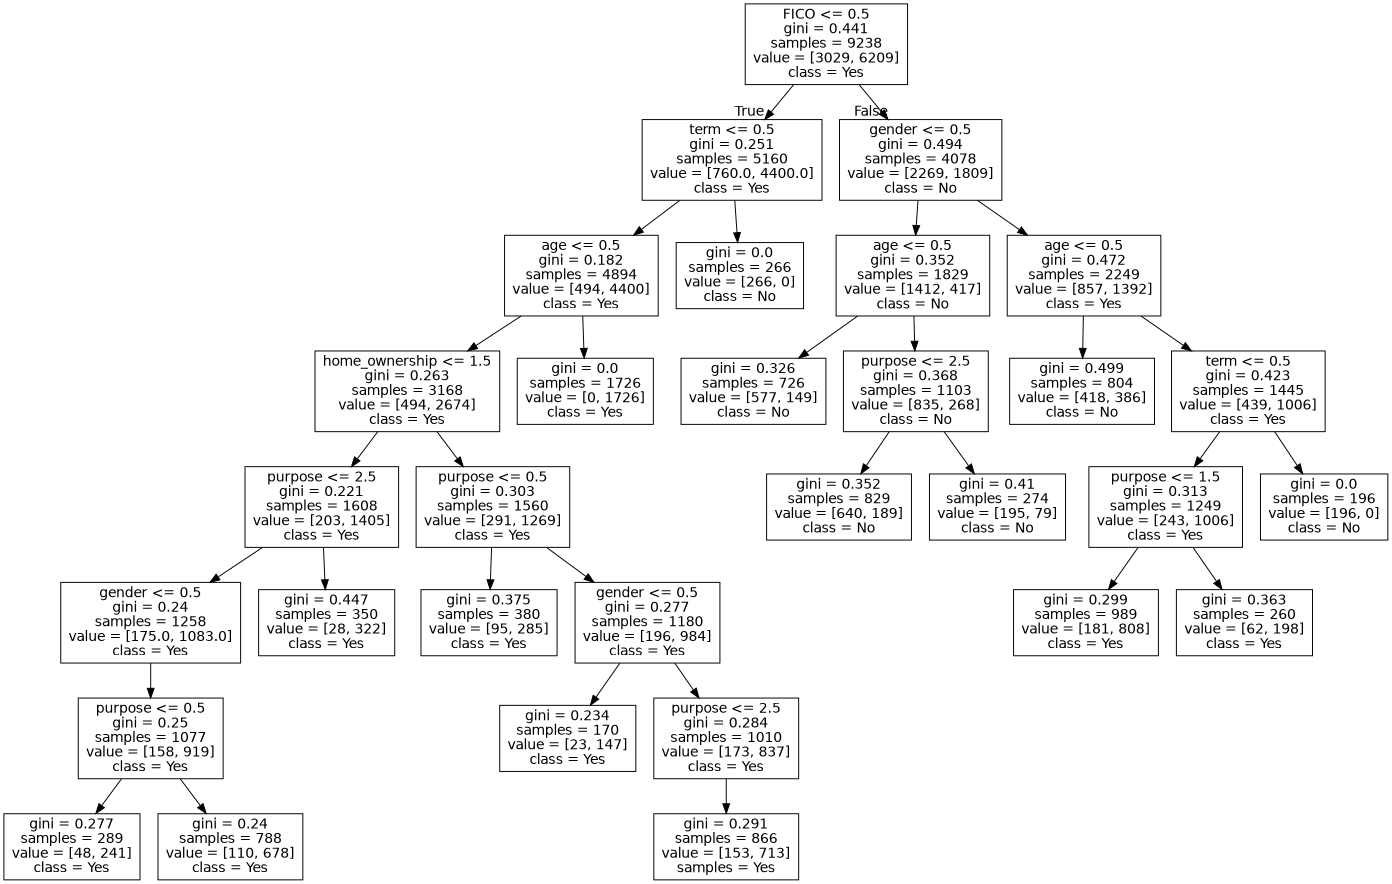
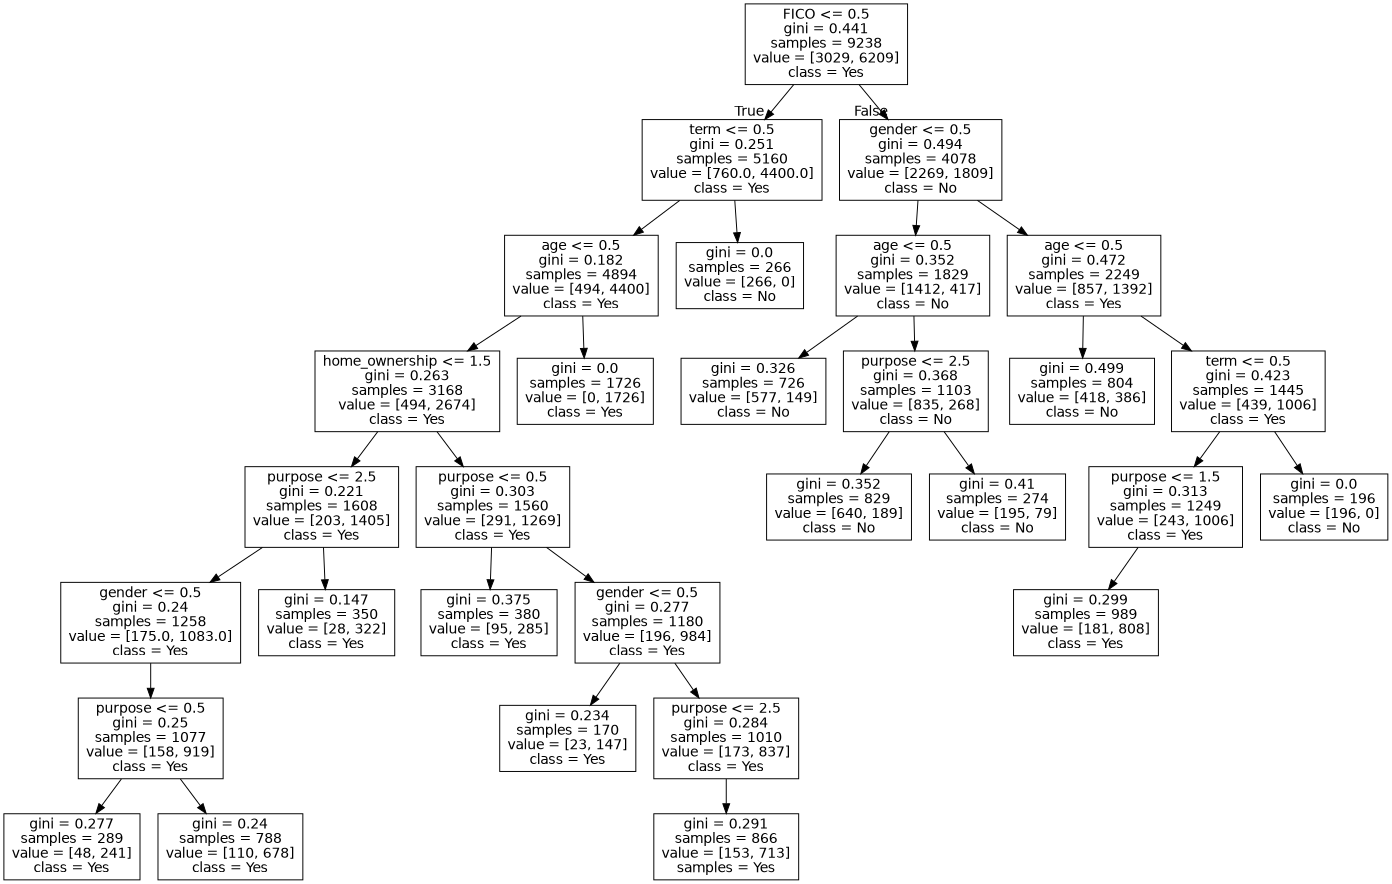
(327, 623) -> (327, 623)
(1244, 623) -> none
